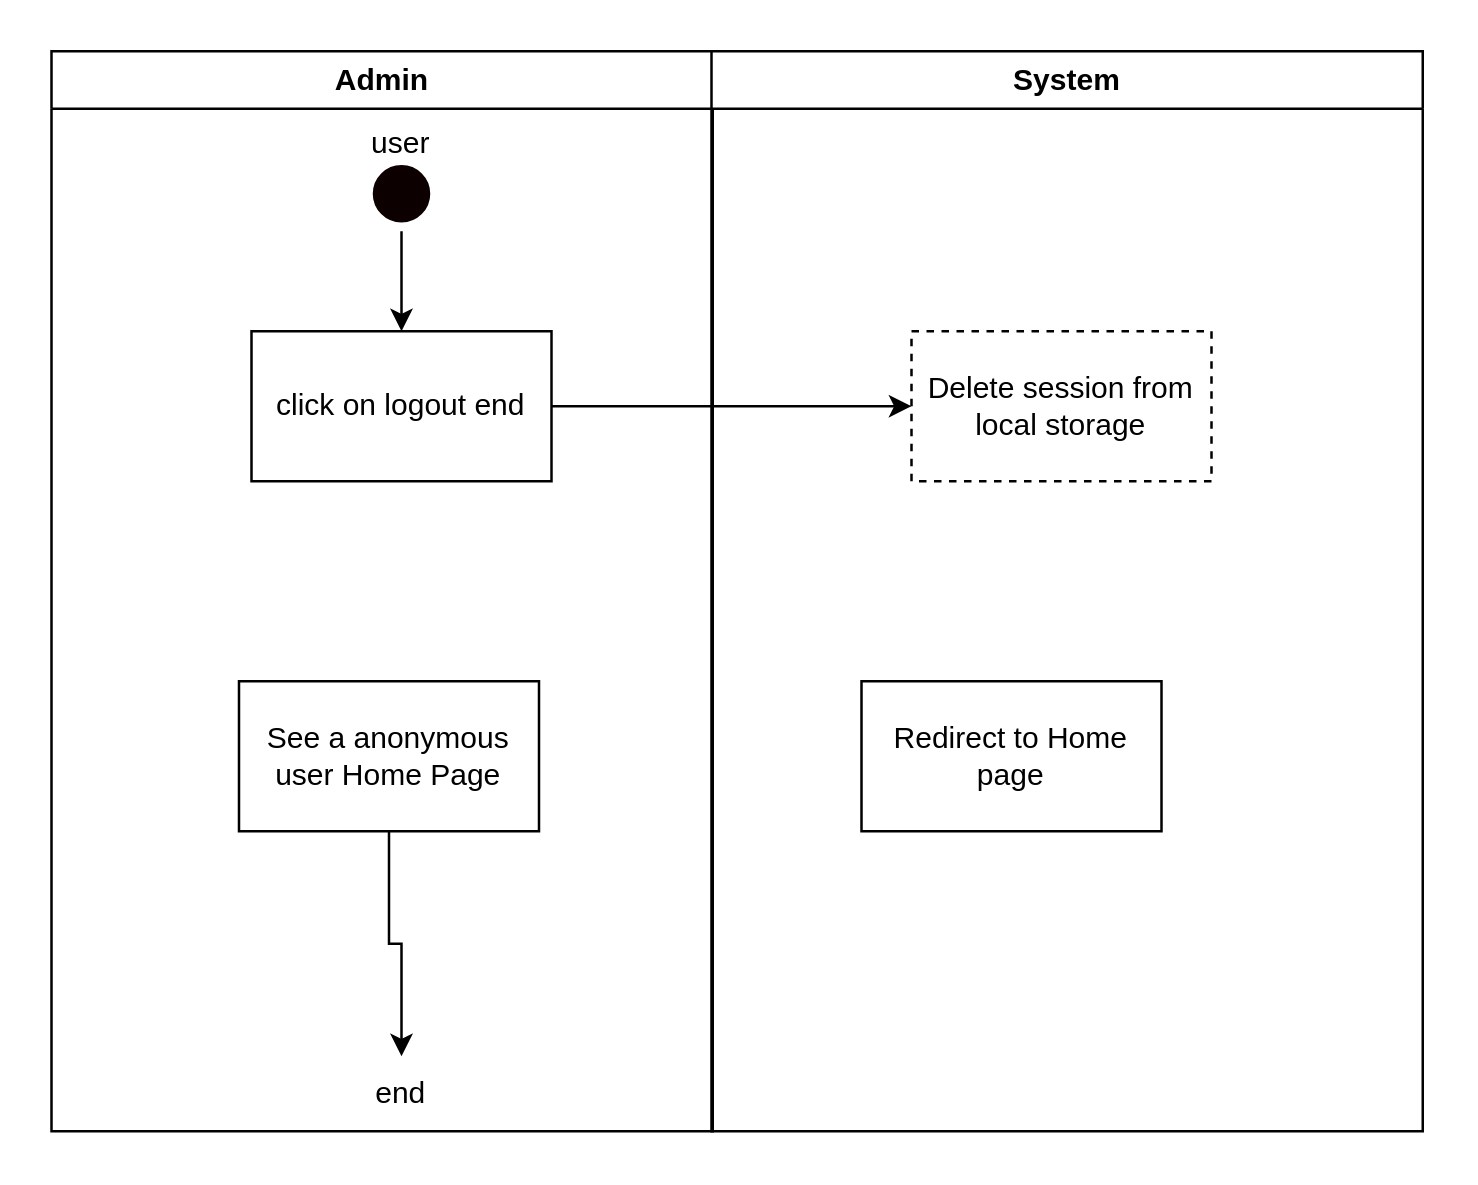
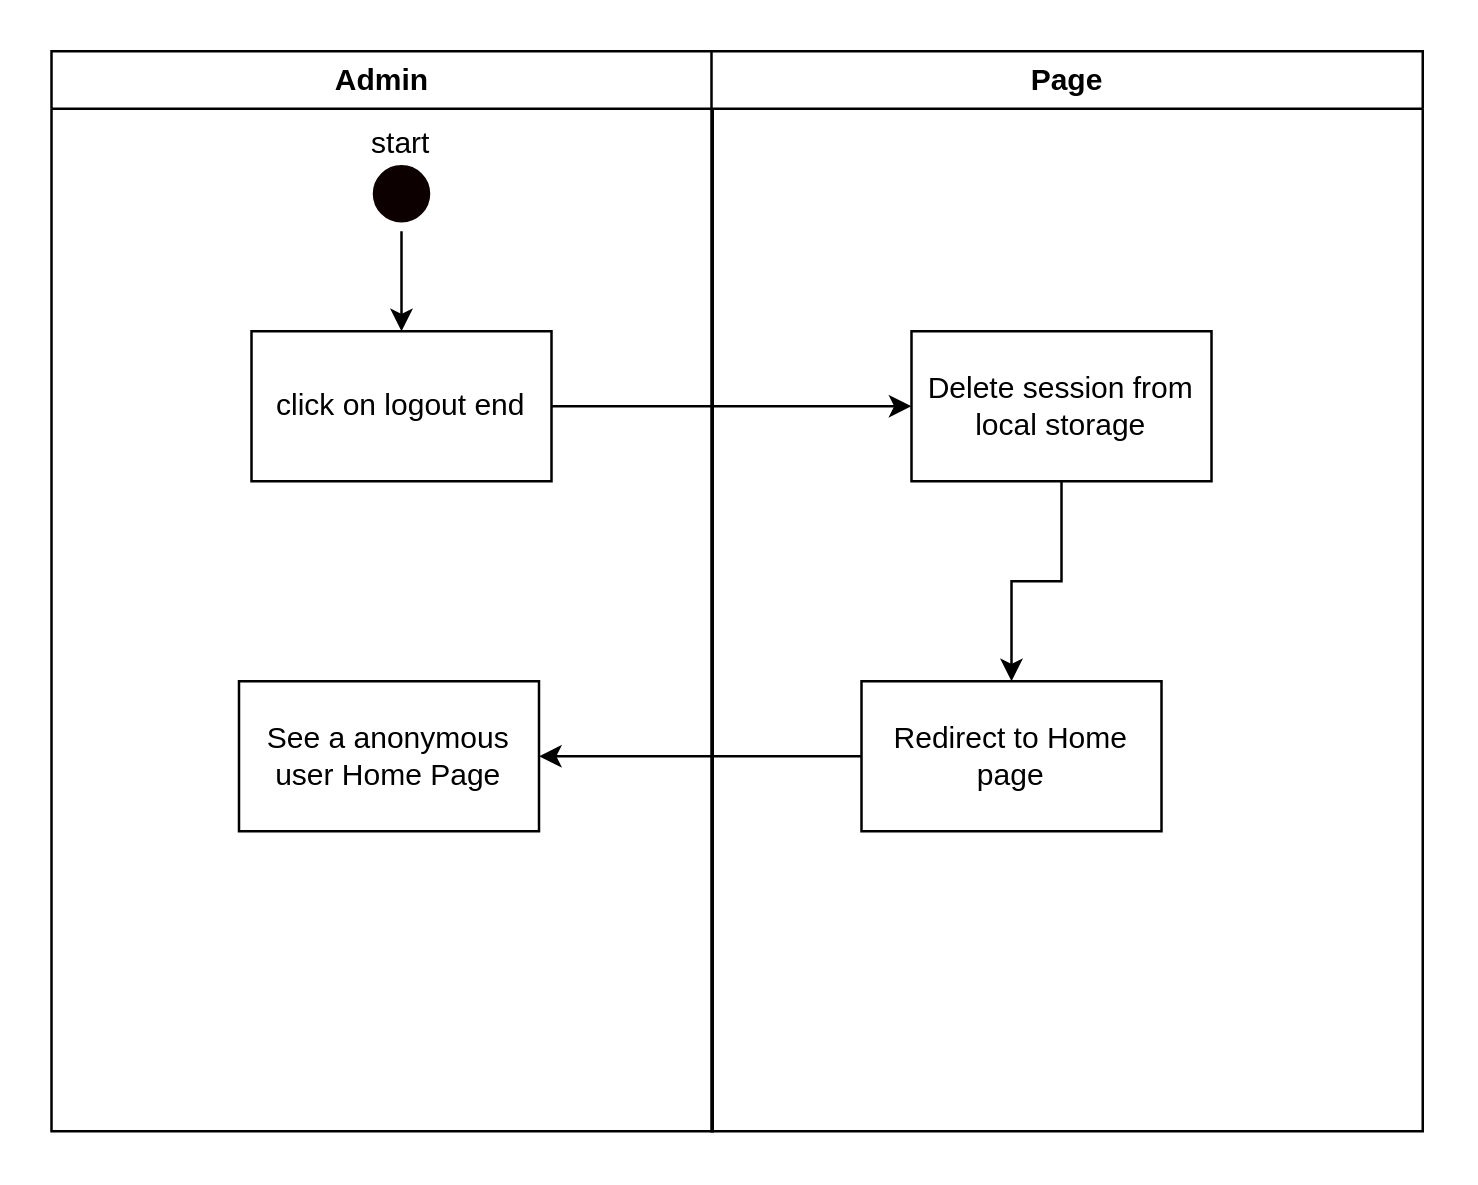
(1068, 81) -> (1068, 81)
(401, 144) -> (401, 144)
(1061, 406) -> (1061, 406)
none -> (1044, 581)
none -> (631, 756)
(389, 942) -> none
(401, 1094) -> none
